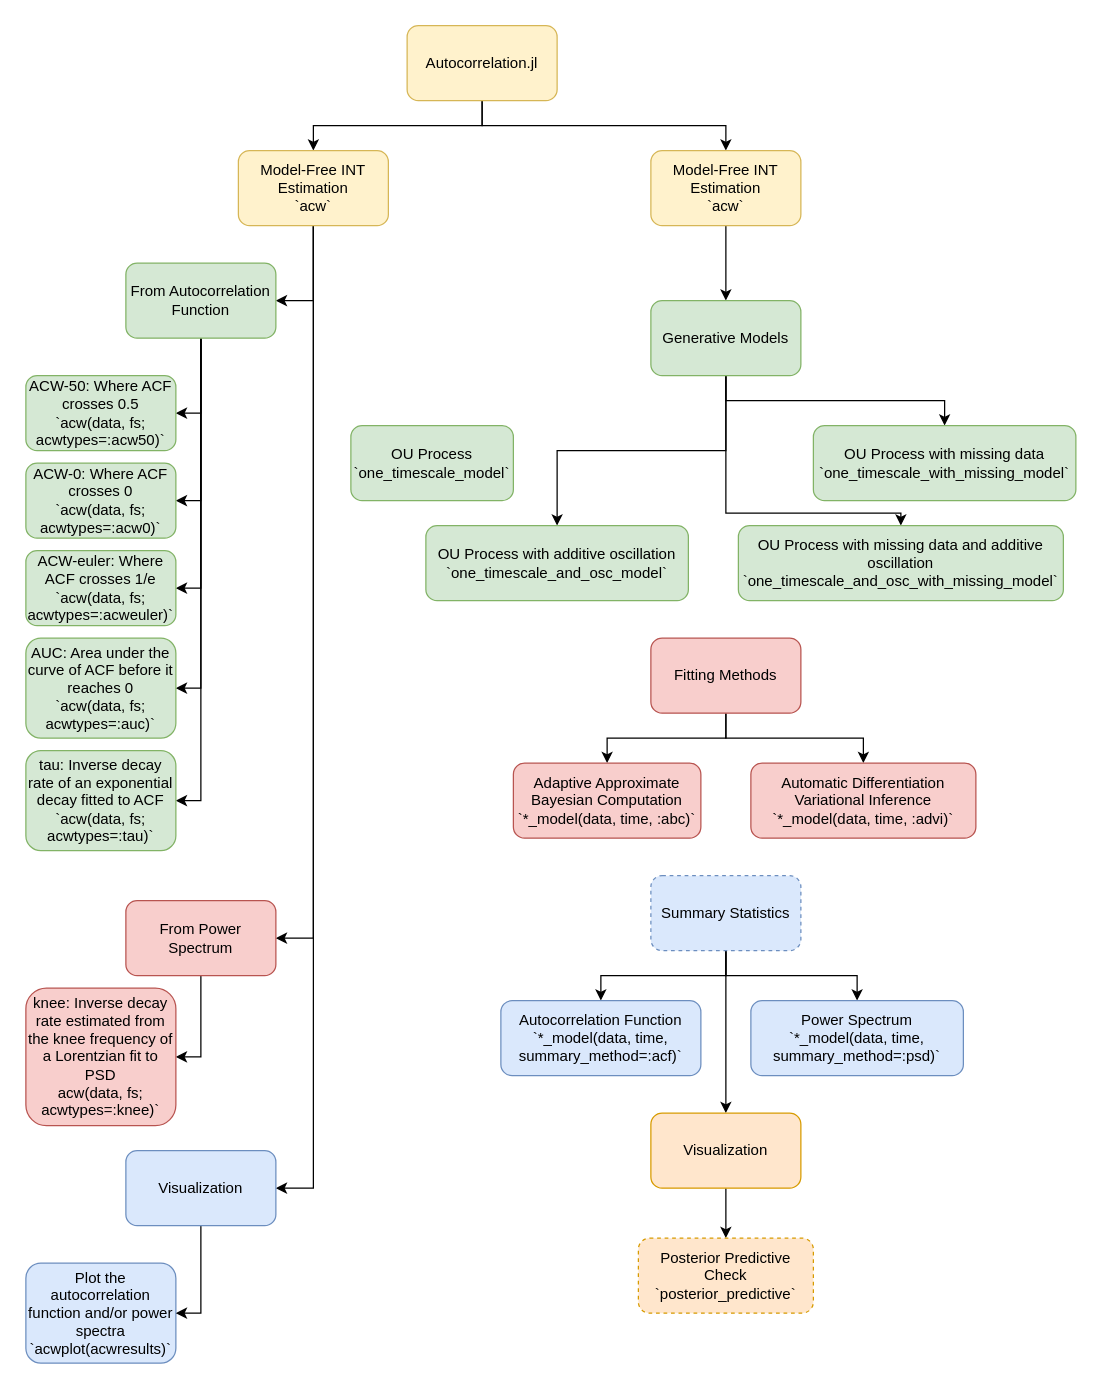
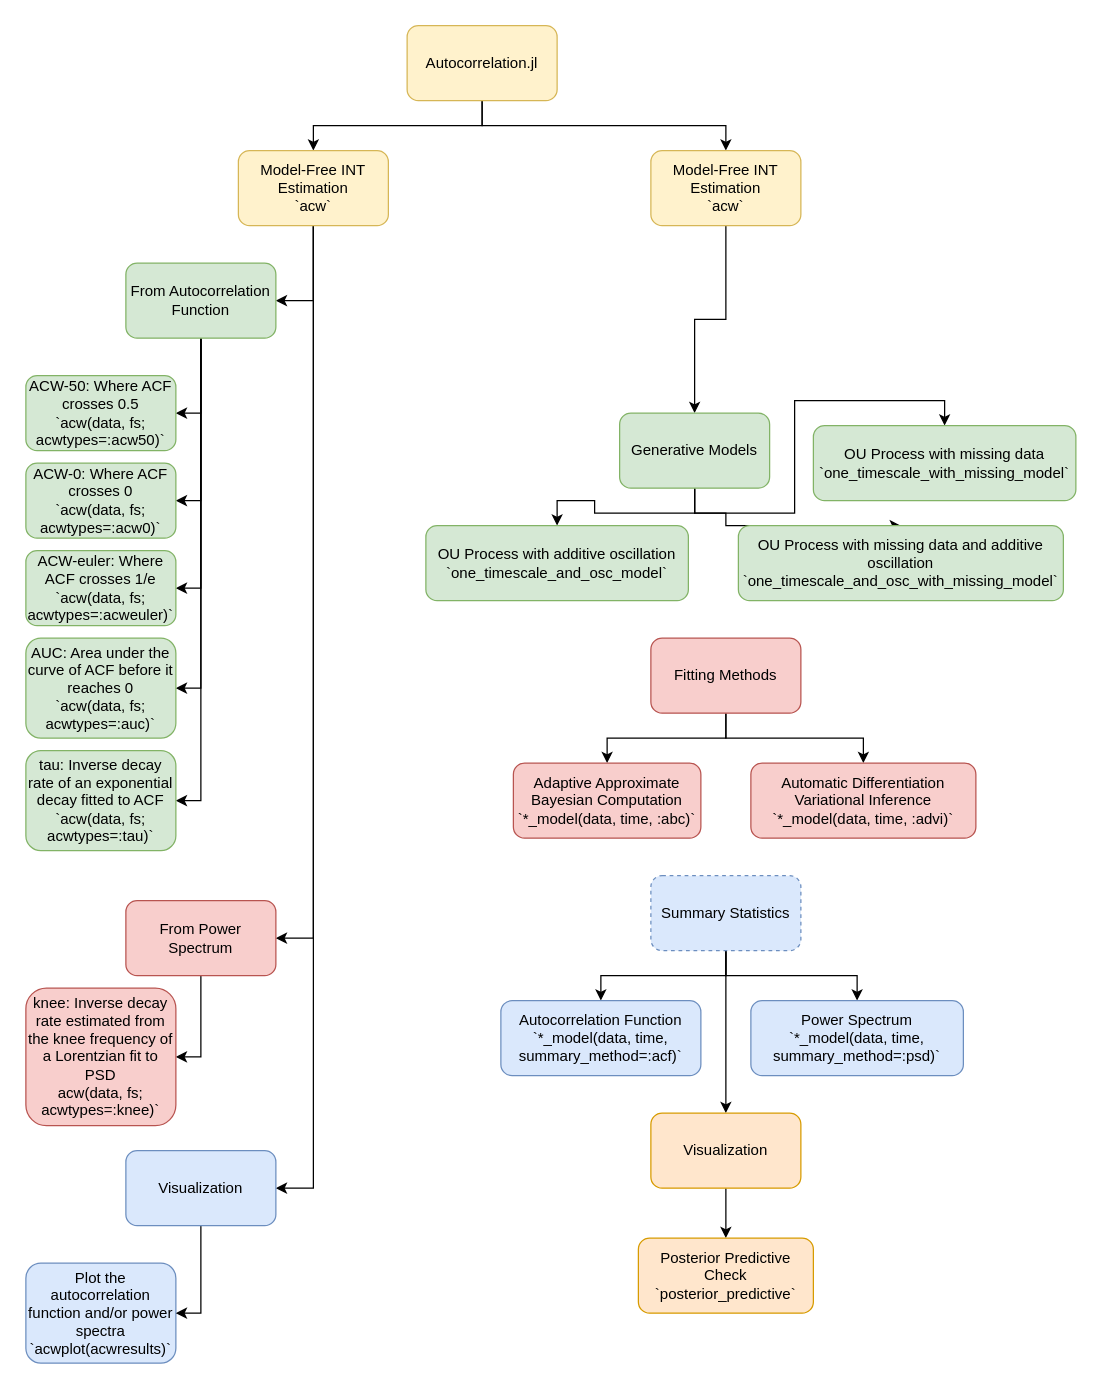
(726, 338) -> (694, 451)
(432, 463) -> none
(726, 1276) -> (726, 1276)
